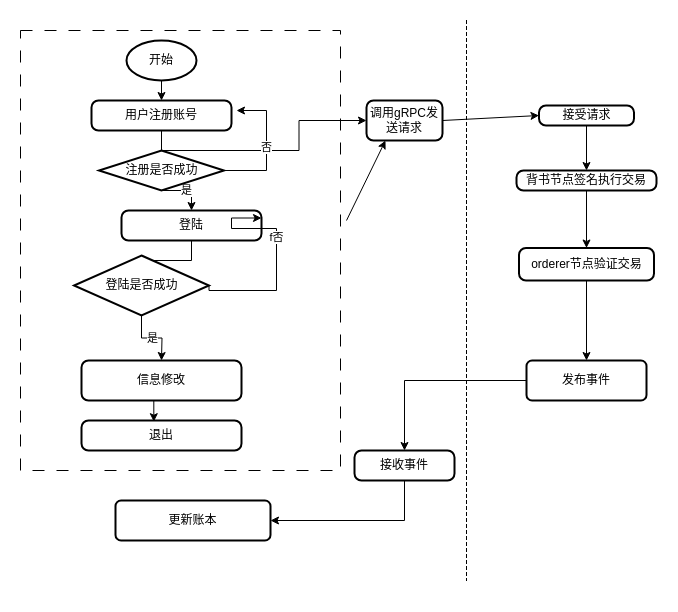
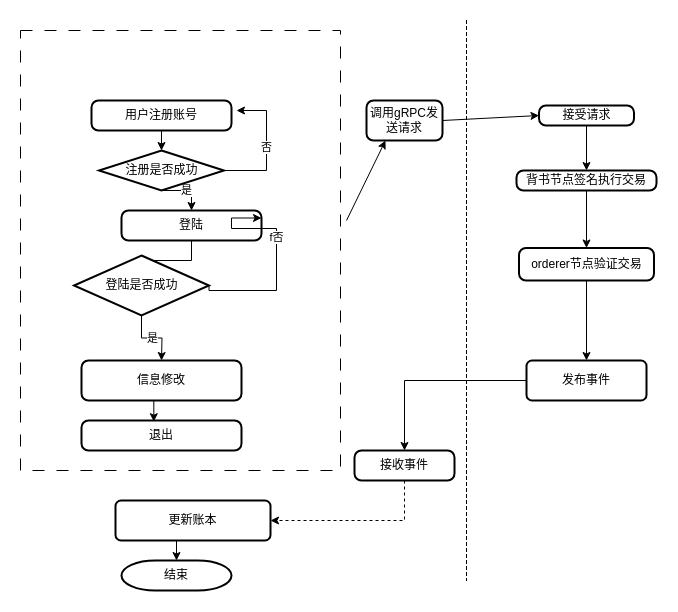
(162, 61) -> none
(162, 87) -> none
(300, 121) -> (162, 142)
(360, 521) -> (360, 521)
none -> (177, 547)
none -> (177, 576)
